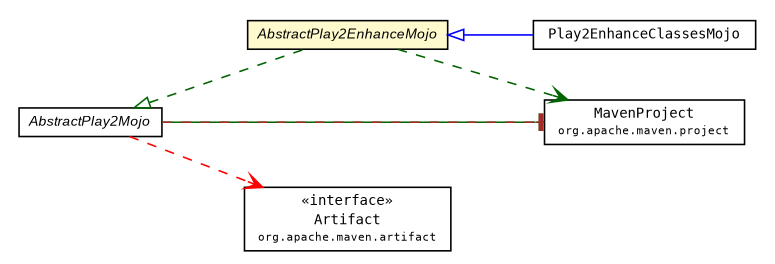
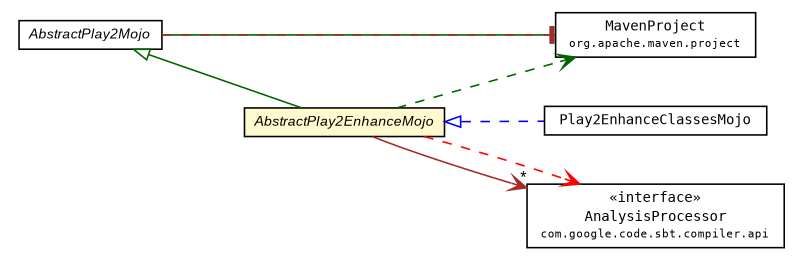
(499, 35) -> (503, 121)
(227, 76) -> (225, 81)
none -> (656, 216)
(348, 219) -> none
